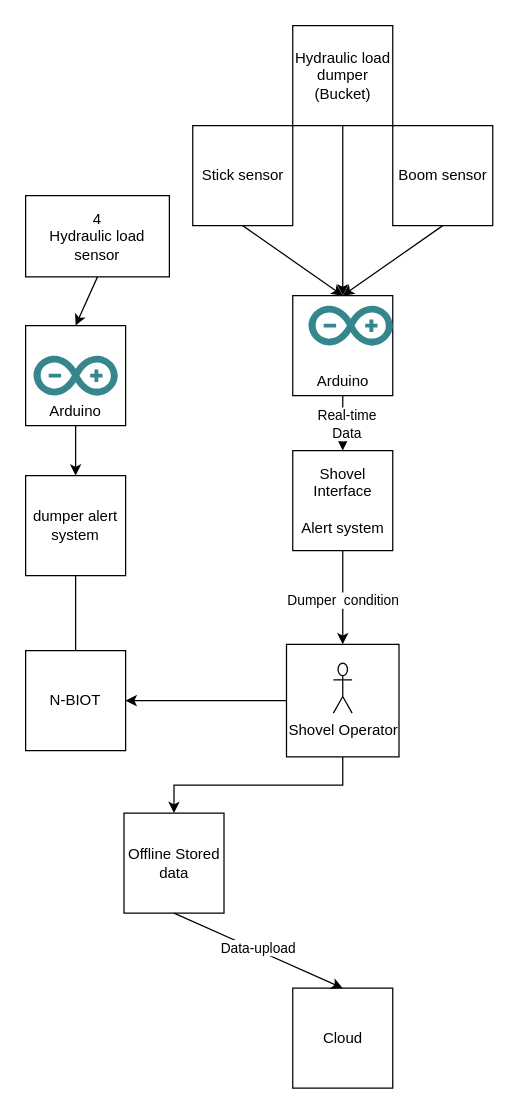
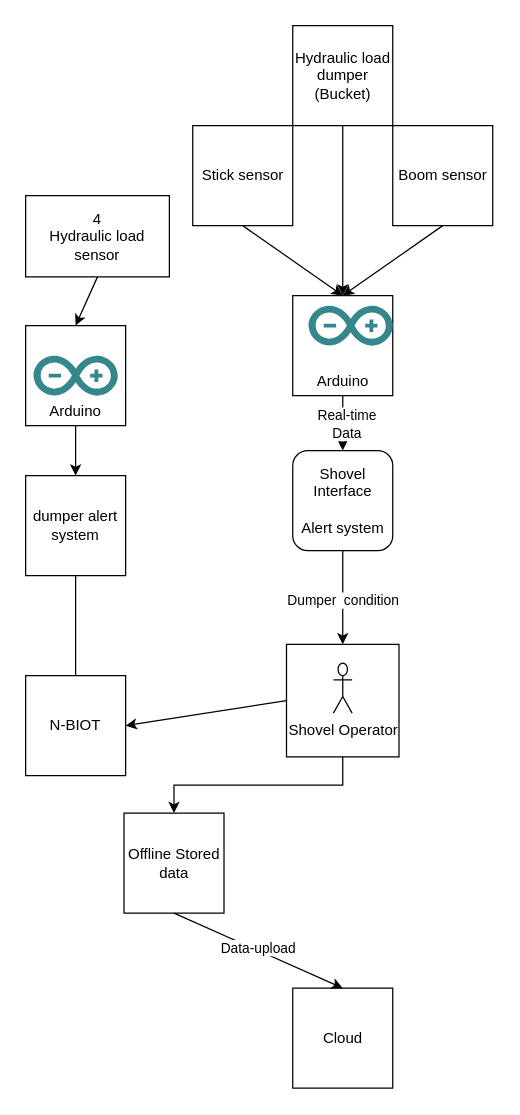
(343, 501) -> (343, 501)
(76, 701) -> (76, 726)
